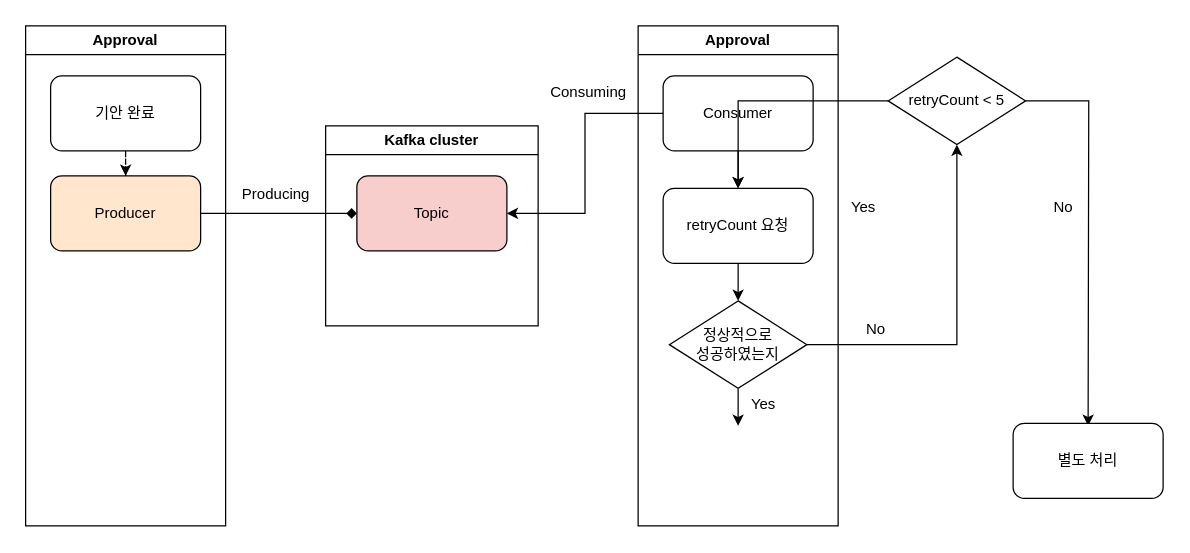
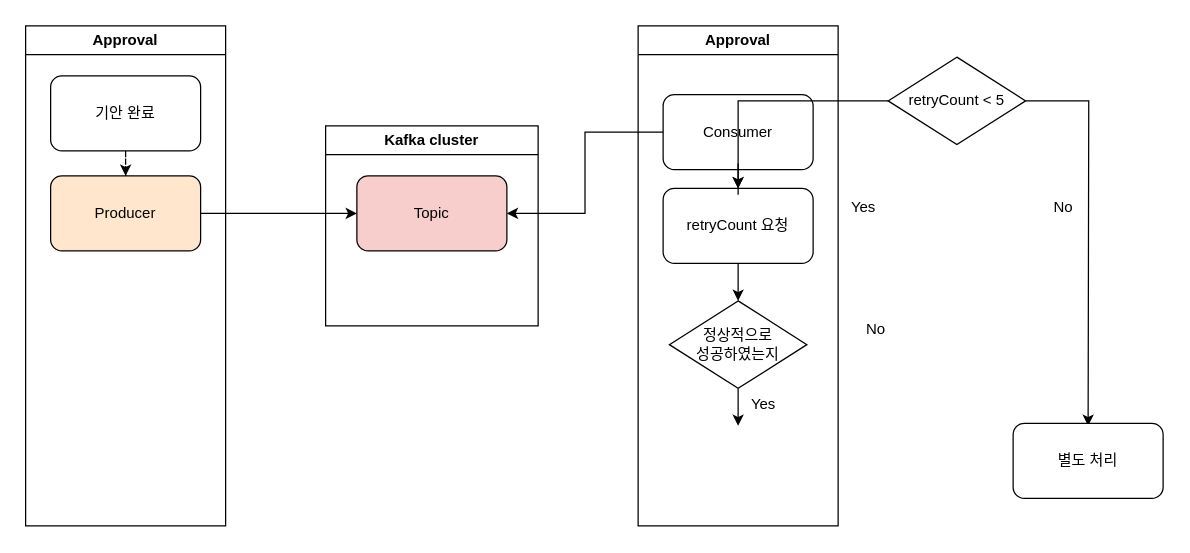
(588, 92) -> none
(738, 113) -> (738, 132)
(276, 194) -> none
(346, 213) -> (347, 213)
(957, 323) -> none
